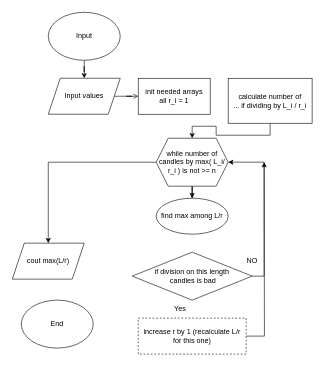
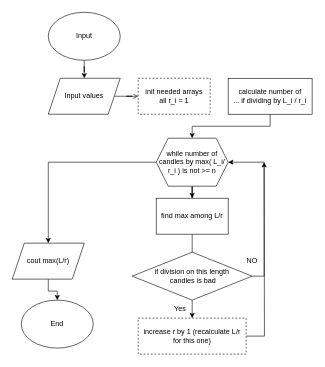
(174, 96) -> (174, 96)
(270, 101) -> (270, 96)
(192, 216) -> (192, 216)
none -> (48, 290)
none -> (192, 312)
